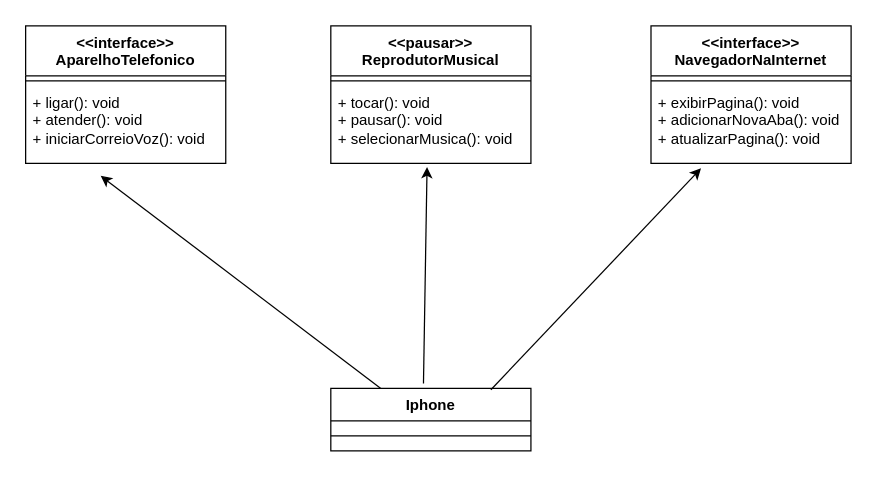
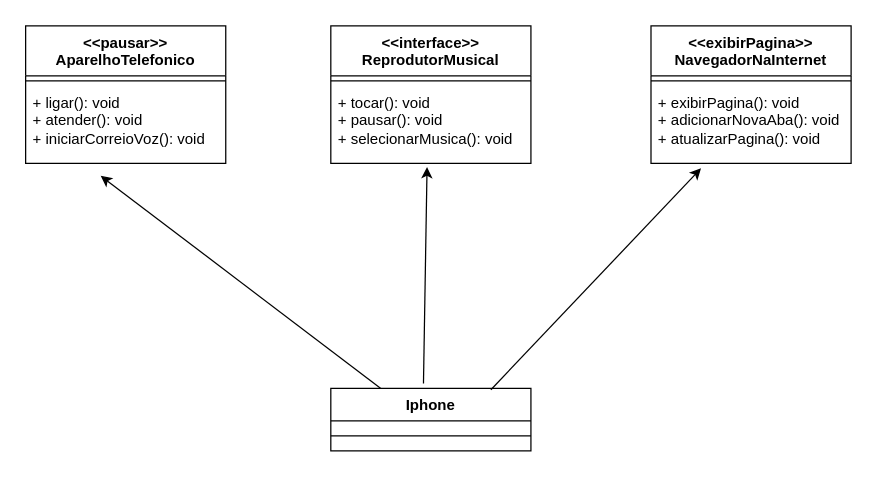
(126, 52) -> (126, 52)
(431, 52) -> (431, 52)
(751, 52) -> (751, 52)
